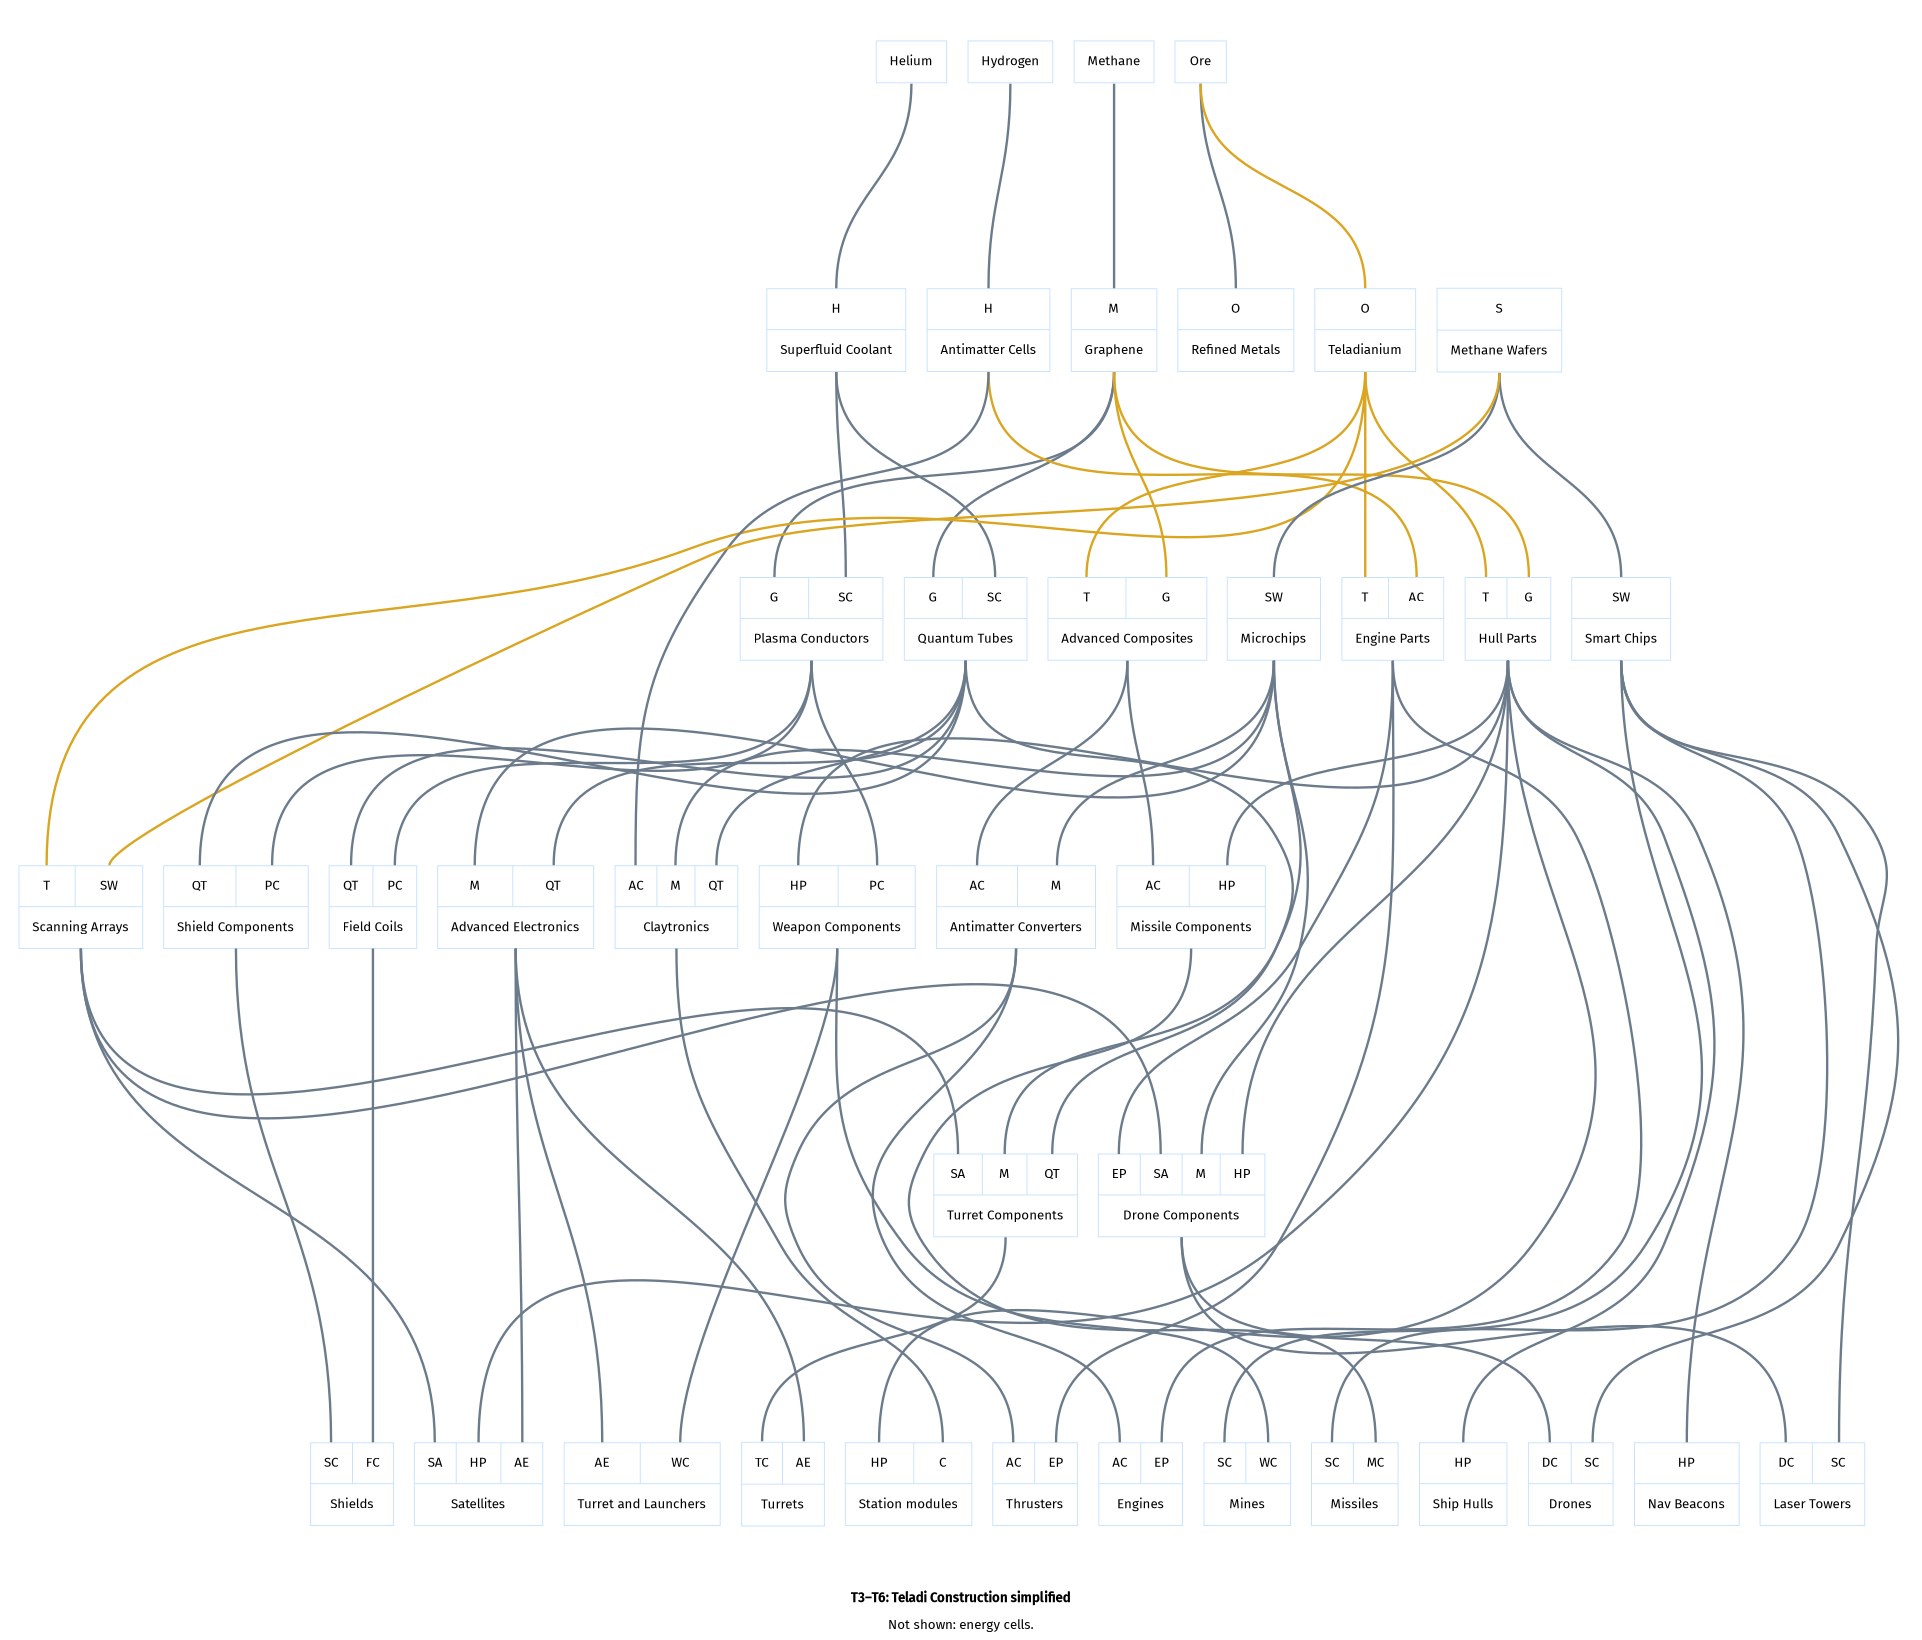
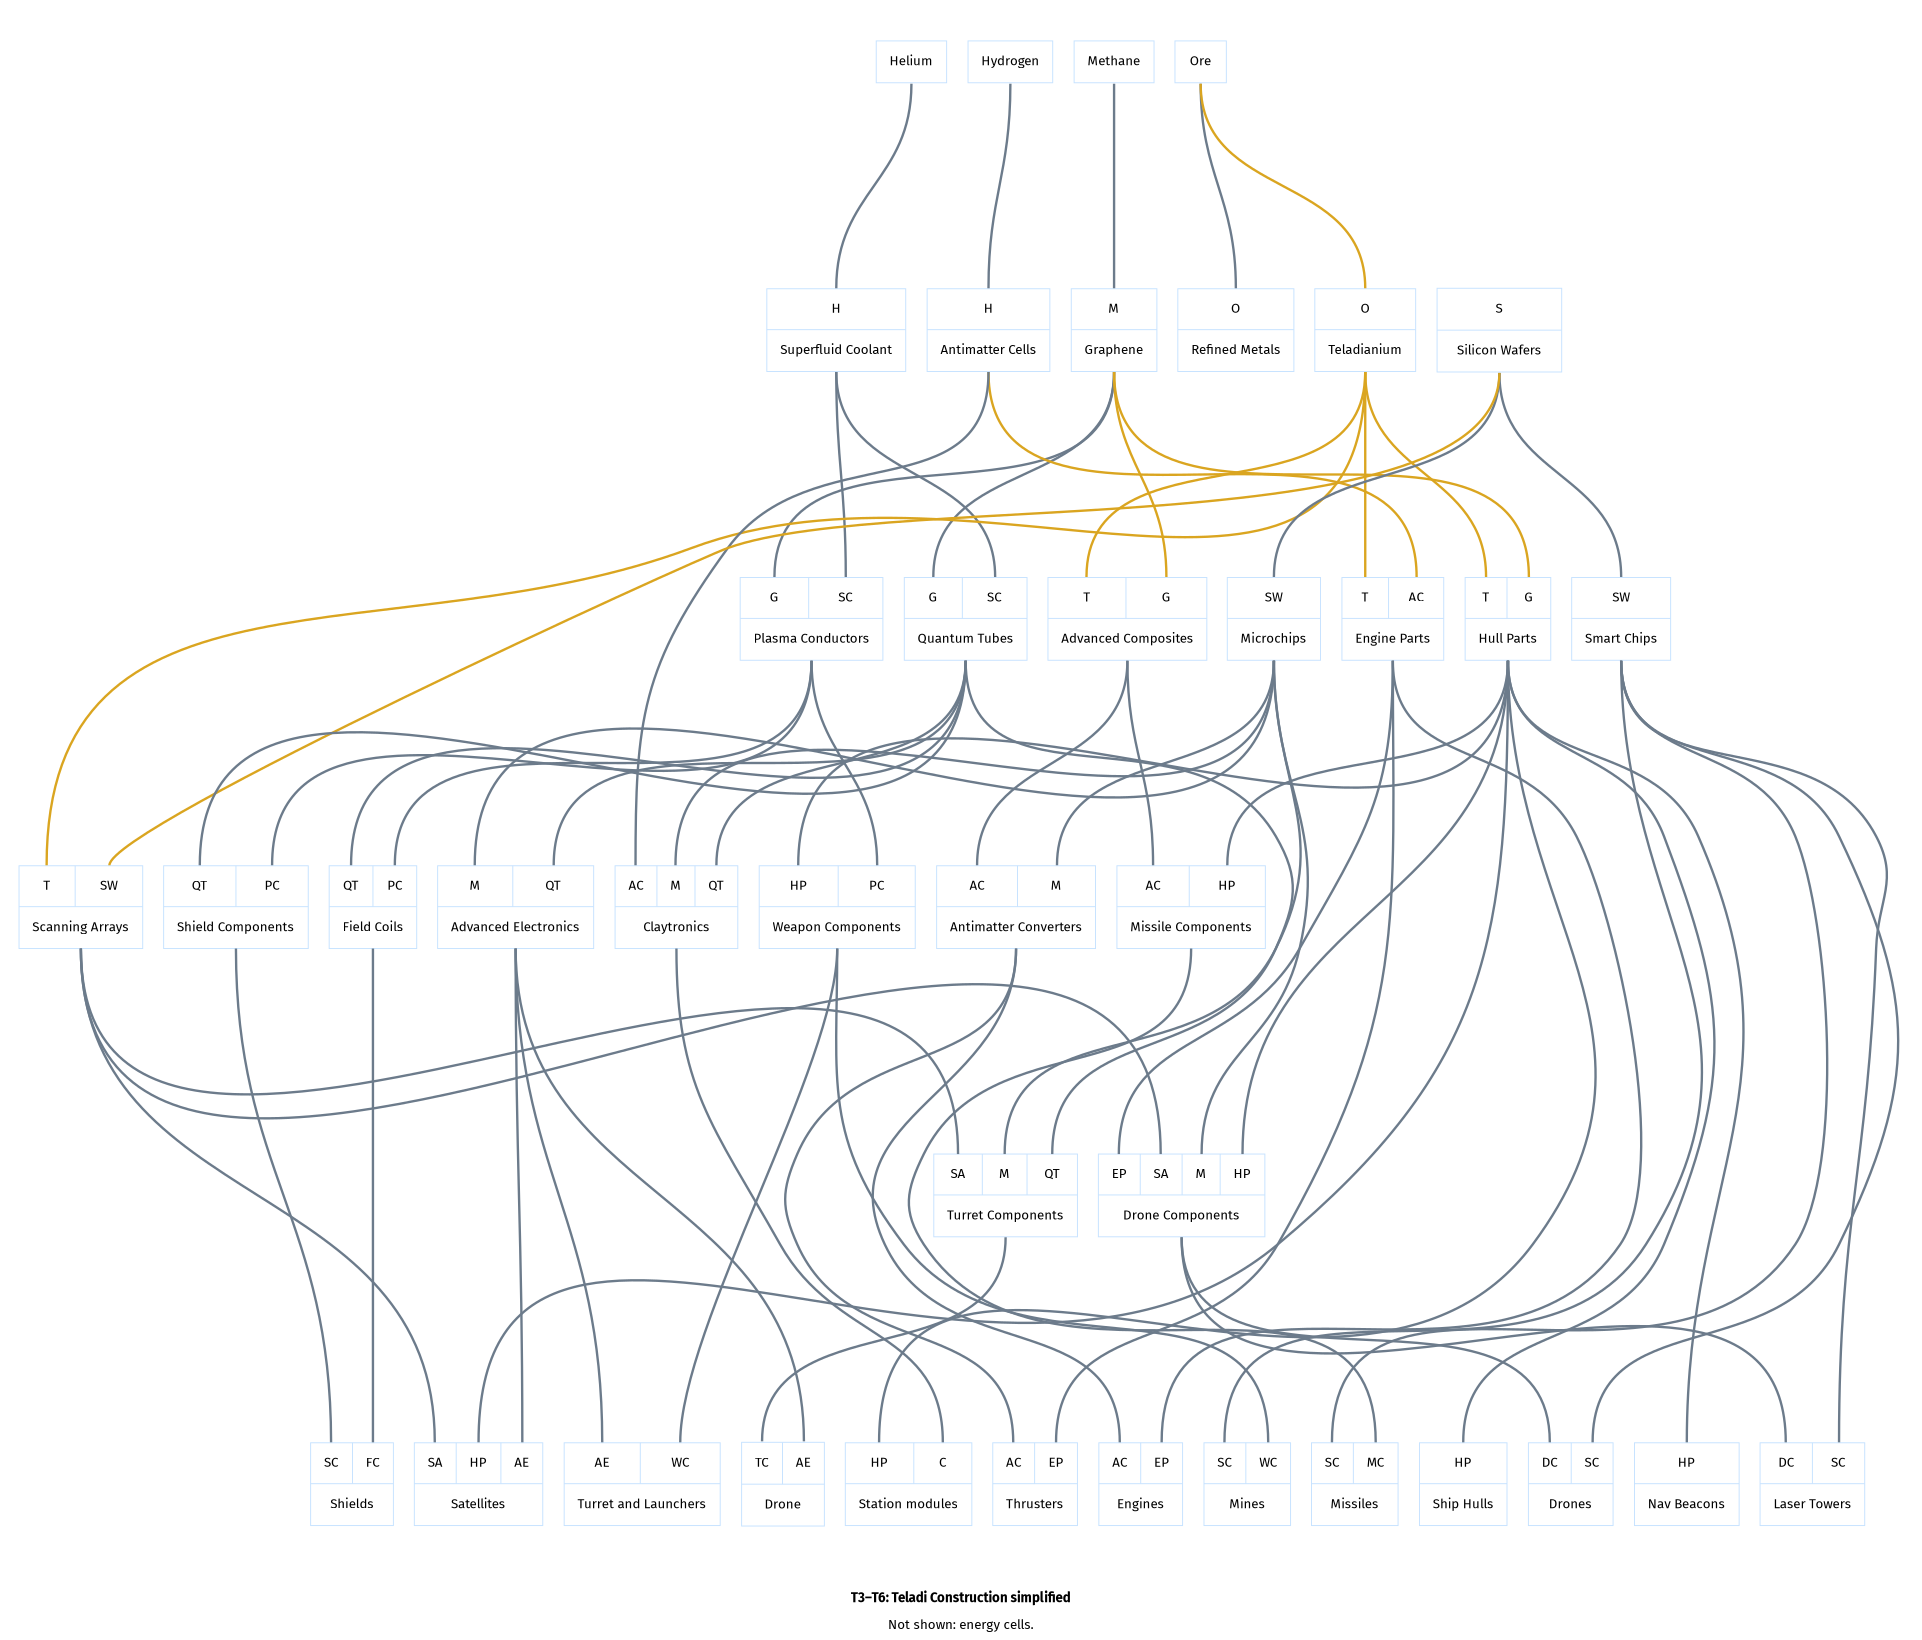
(1499, 351) -> (1499, 351)
(783, 1505) -> (783, 1505)
